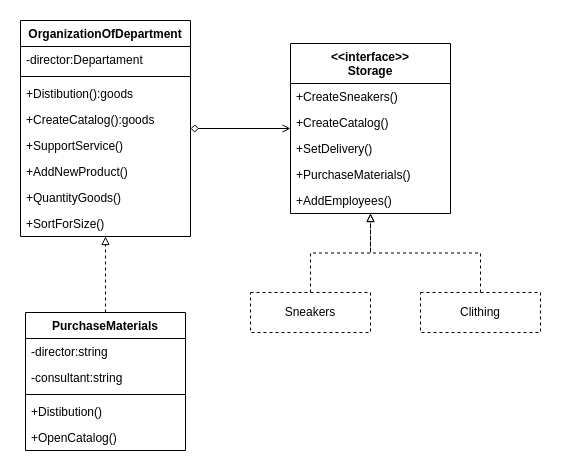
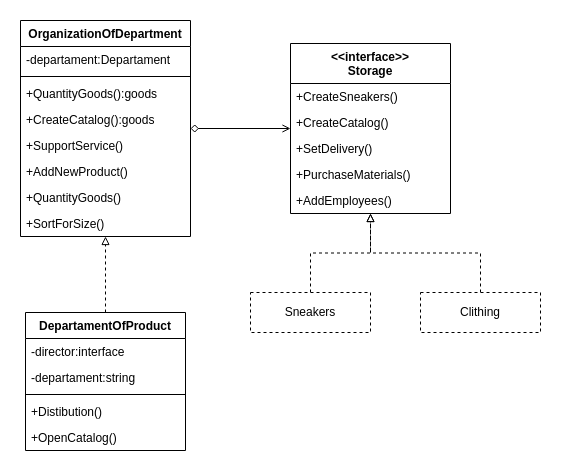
(93, 60) -> (105, 60)
(87, 94) -> (97, 94)
(105, 326) -> (105, 326)
(80, 352) -> (90, 352)
(87, 378) -> (92, 378)
